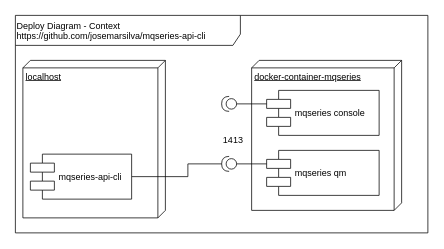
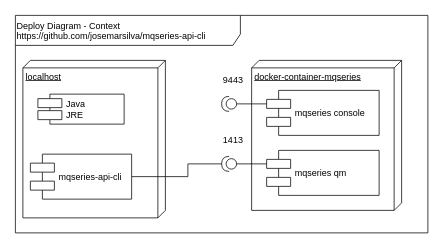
none -> (233, 81)
none -> (81, 109)
